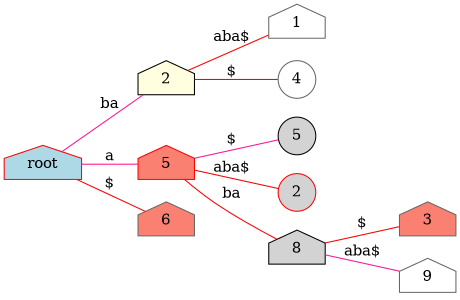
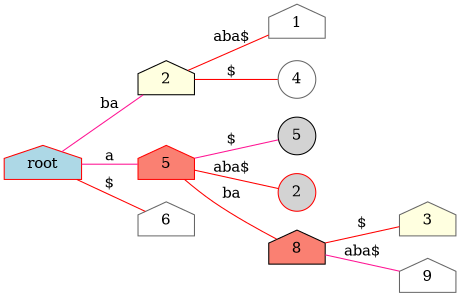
(166, 221) -> (166, 221)
(428, 221) -> (428, 221)
(297, 249) -> (297, 249)
